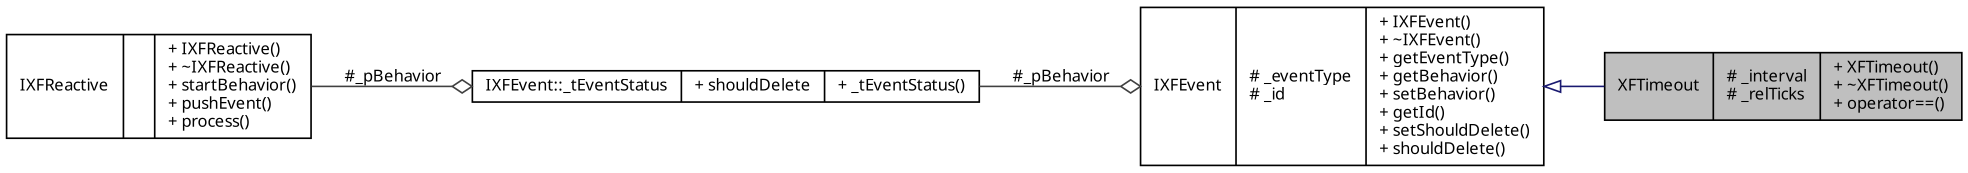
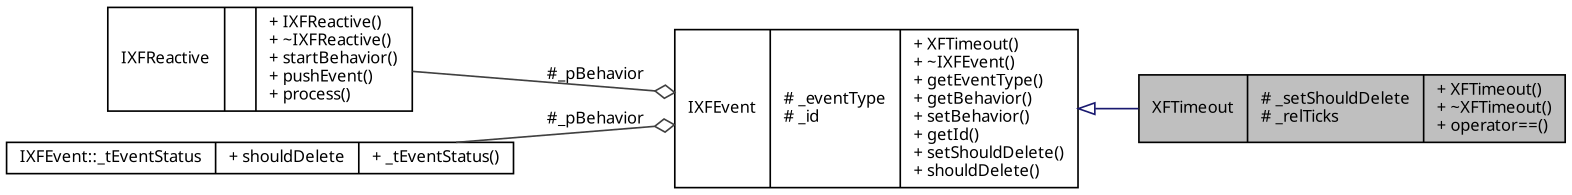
(1425, 22) -> (966, 44)
(1767, 77) -> (1336, 99)
(382, 86) -> (534, 81)
